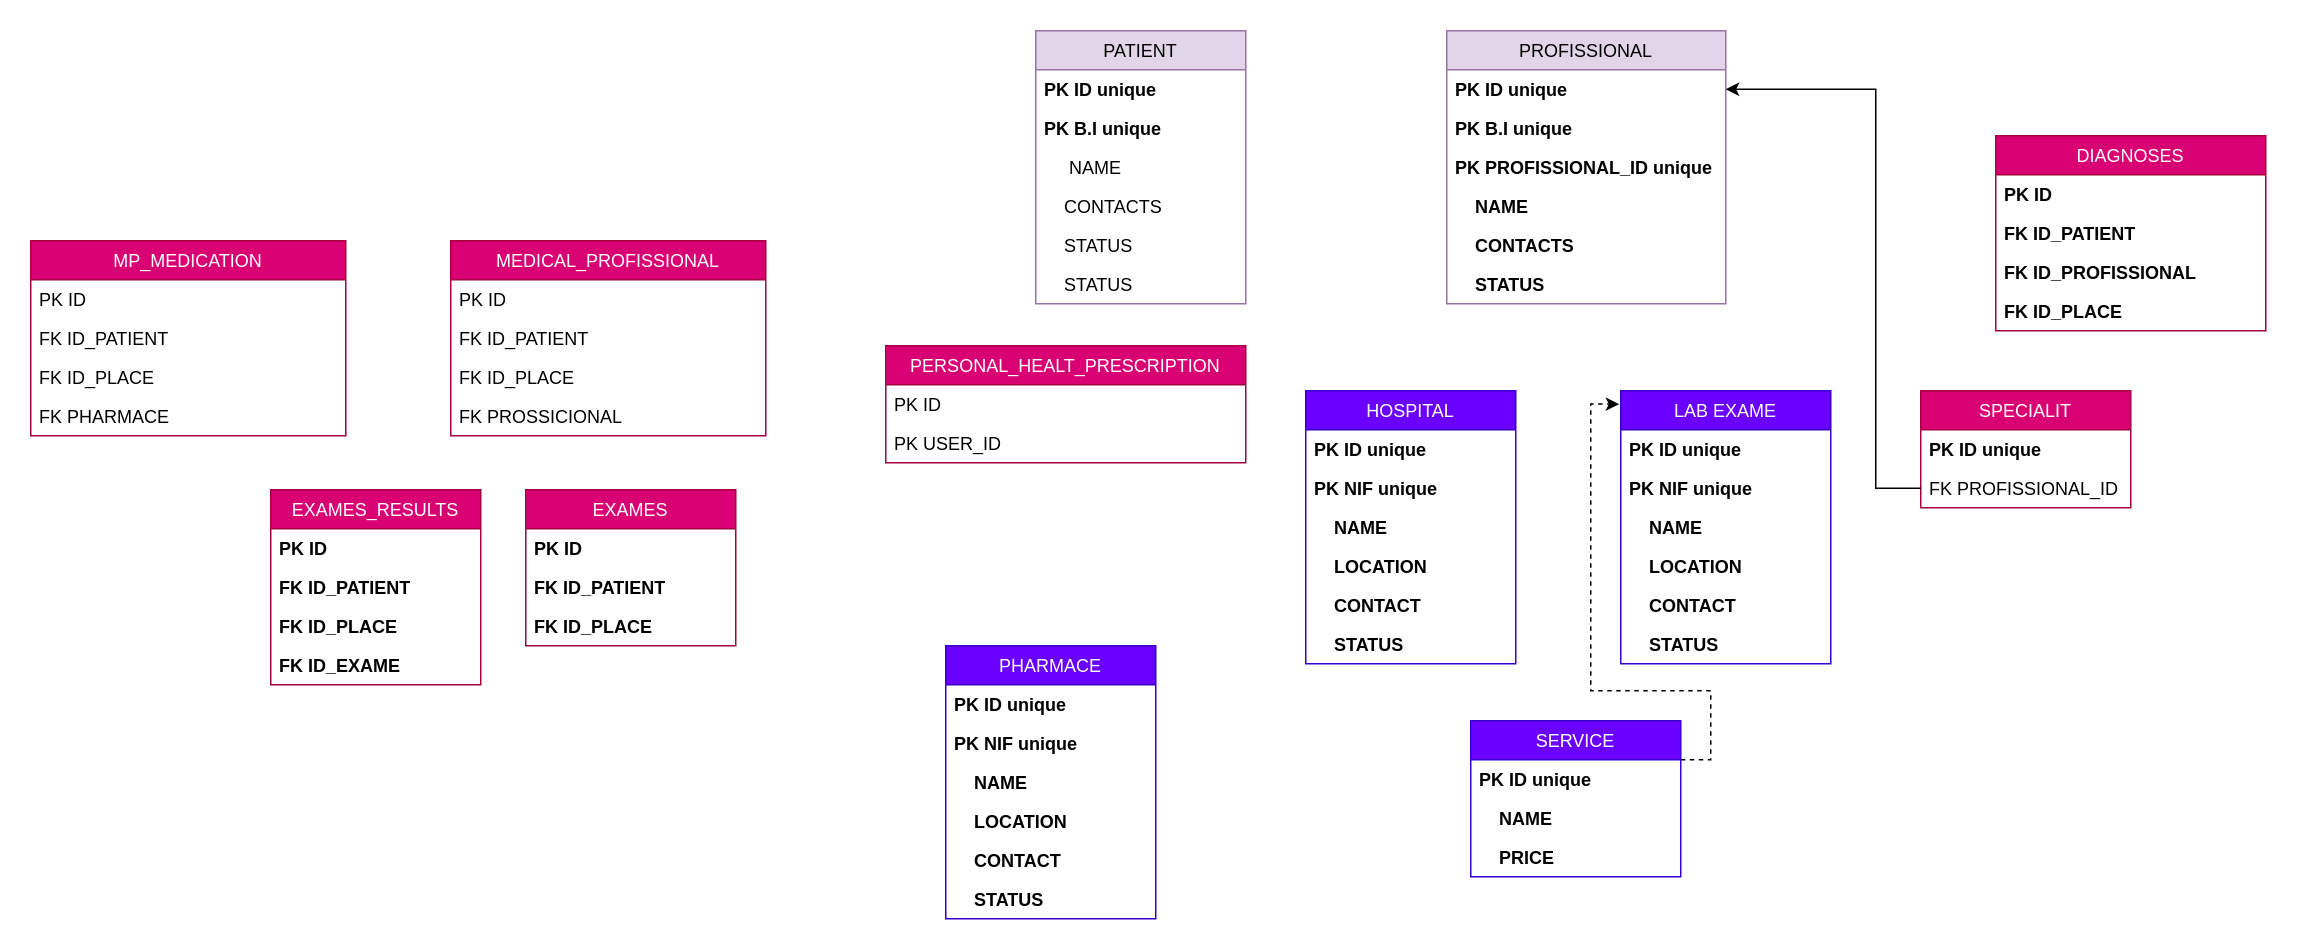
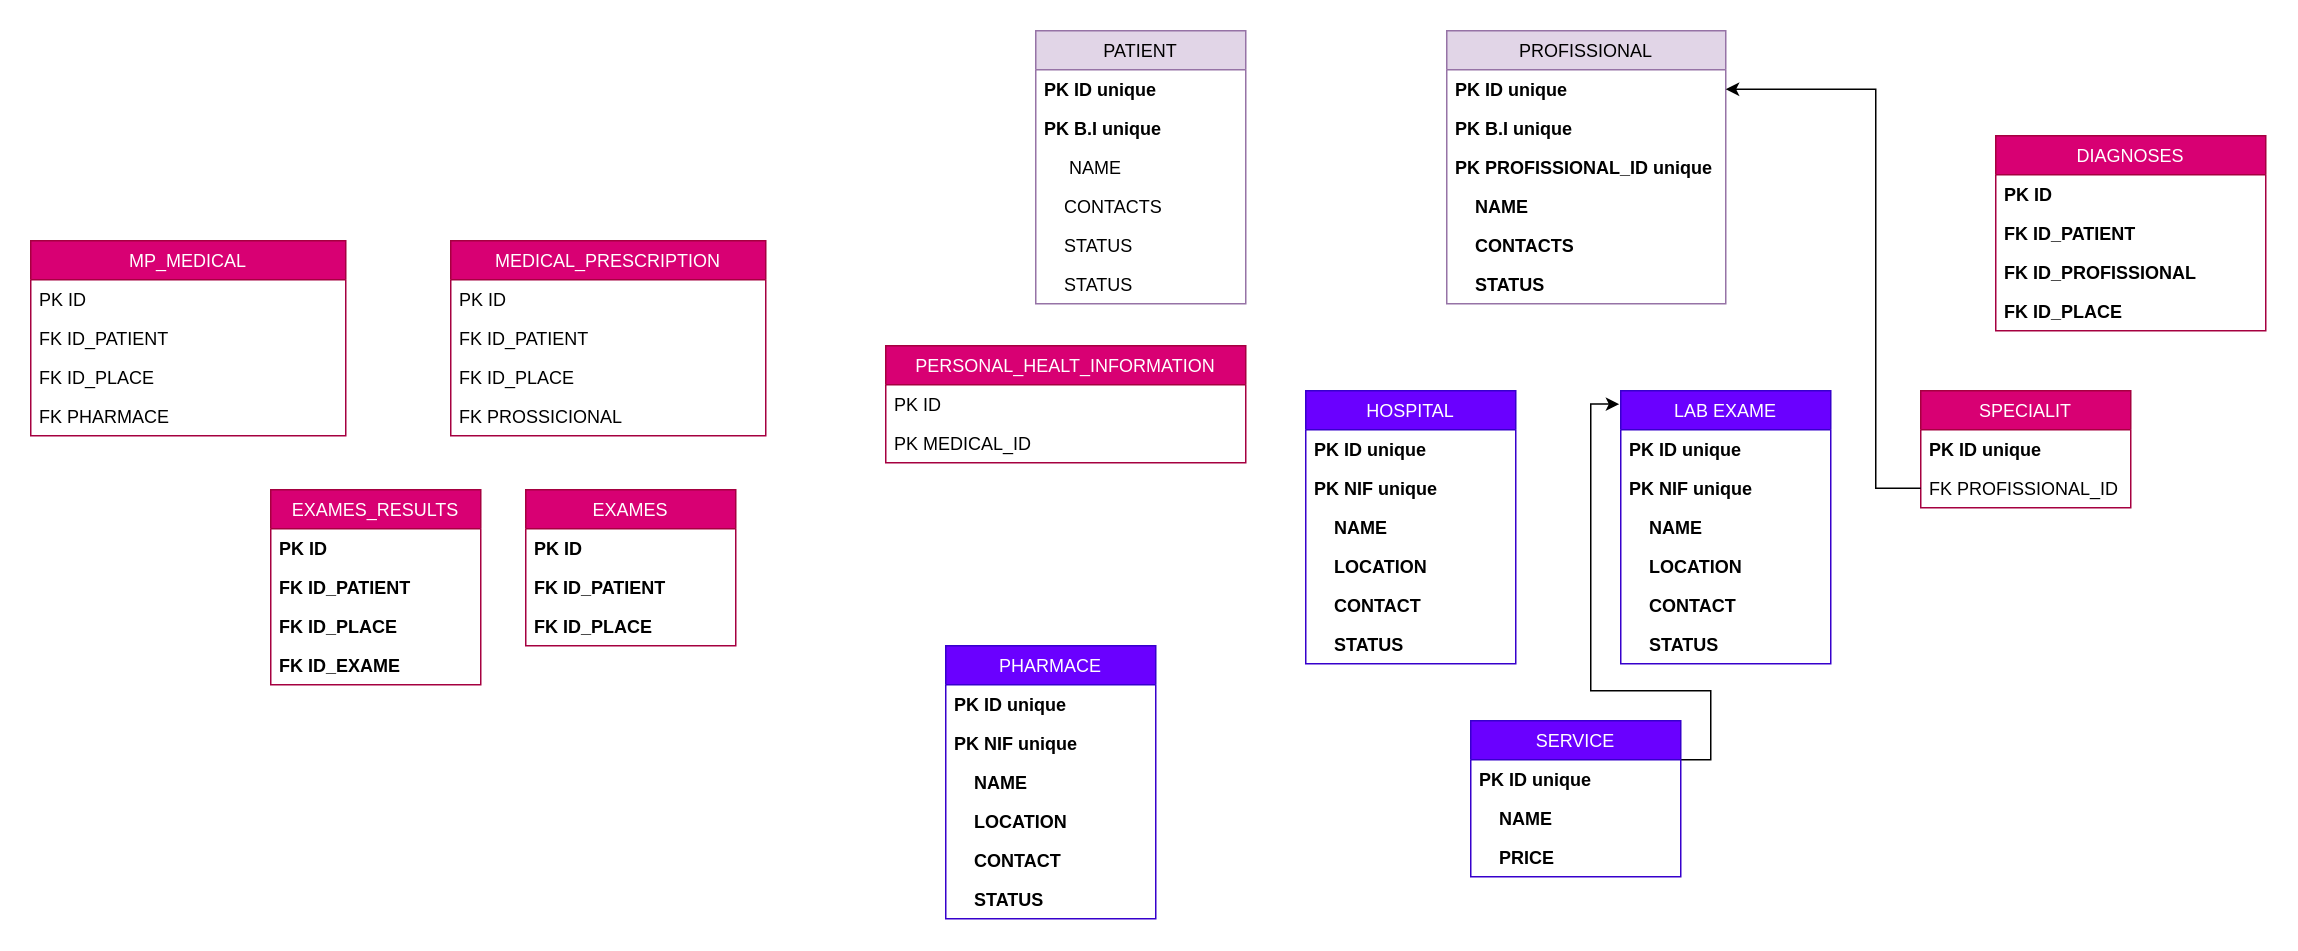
(188, 261) -> (188, 261)
(608, 261) -> (608, 261)
(1065, 366) -> (1065, 366)
(942, 444) -> (957, 444)
(1591, 649) -> (1591, 649)
